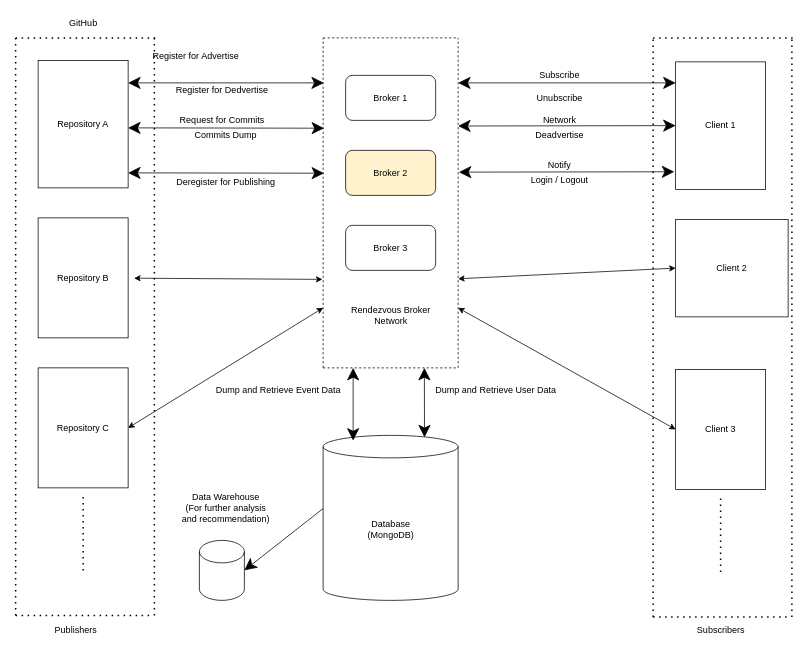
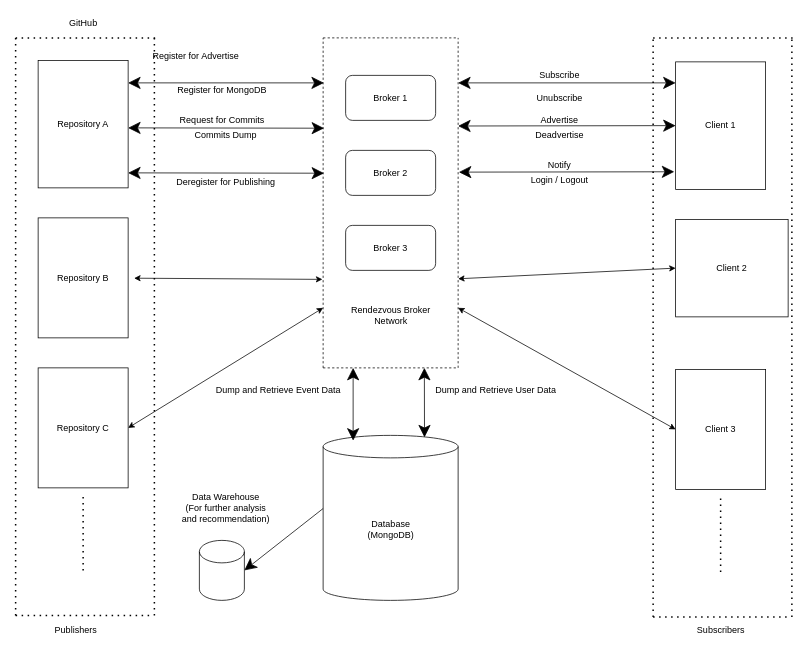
(222, 90) -> (222, 90)
(560, 120) -> (560, 120)
(390, 173) -> (390, 173)
